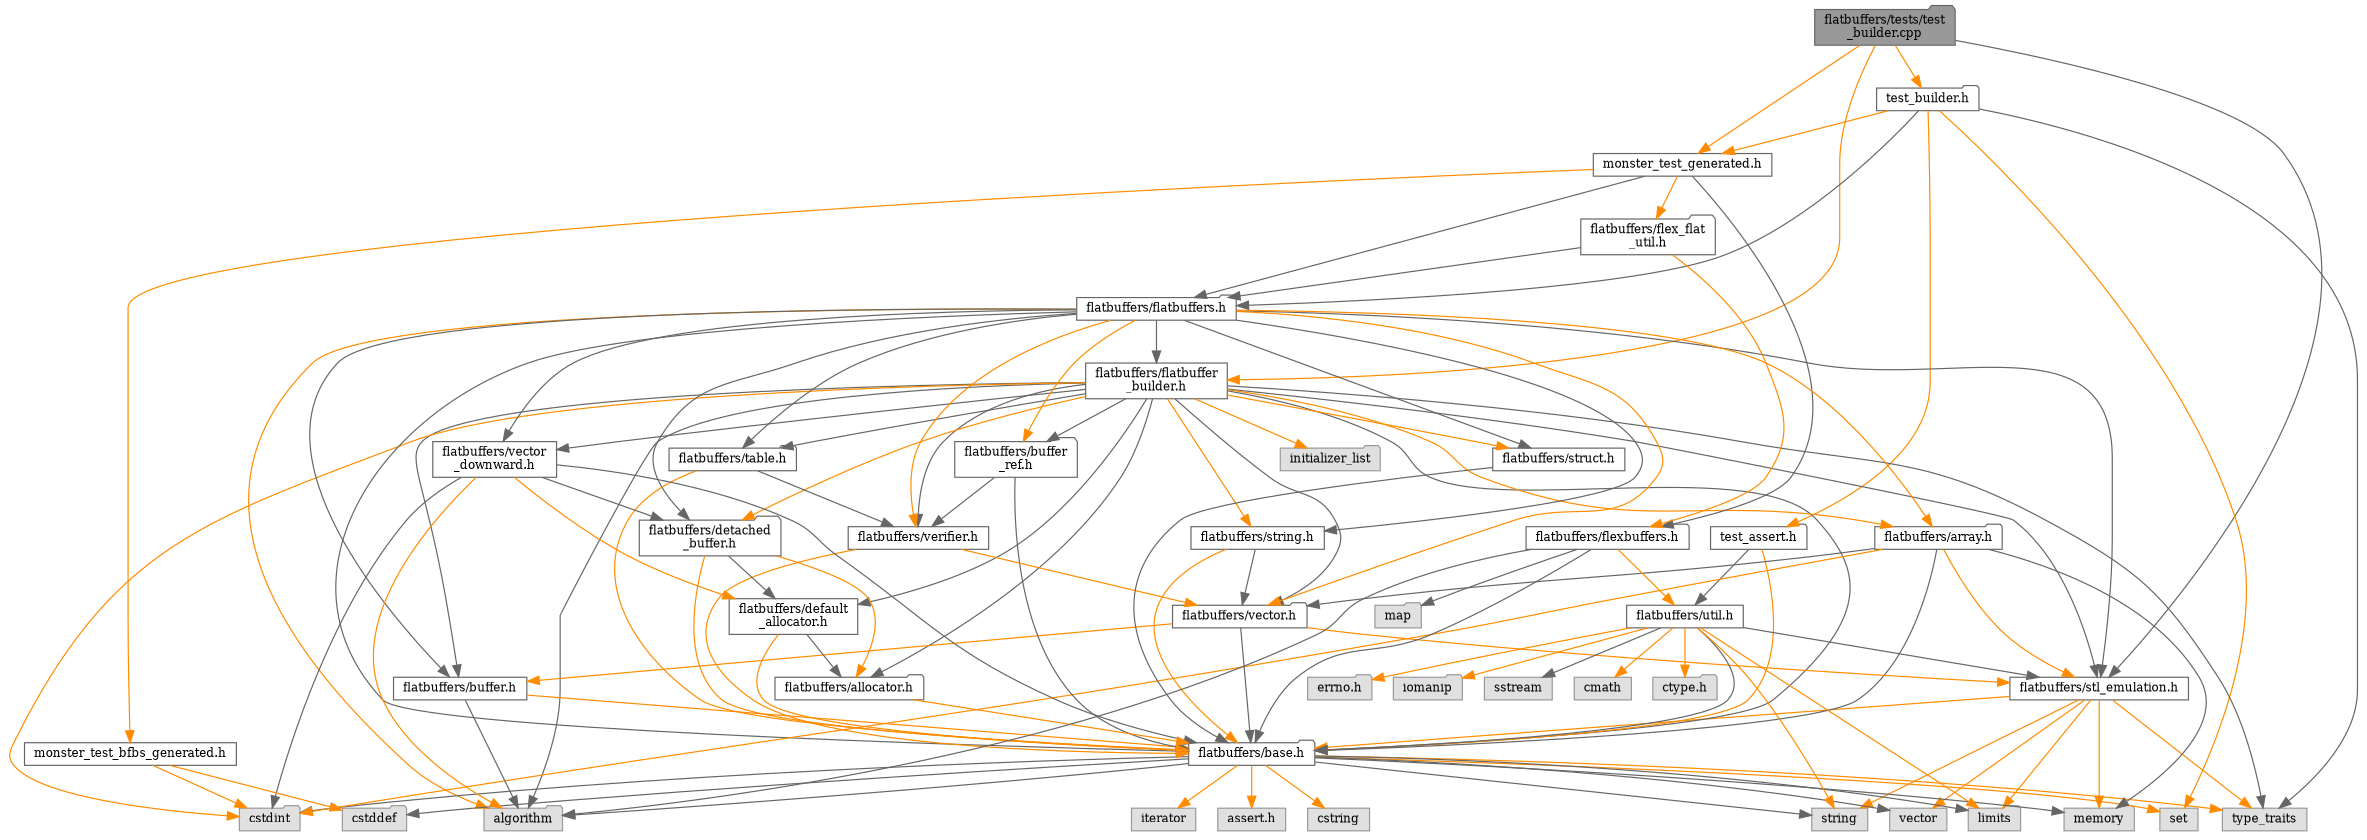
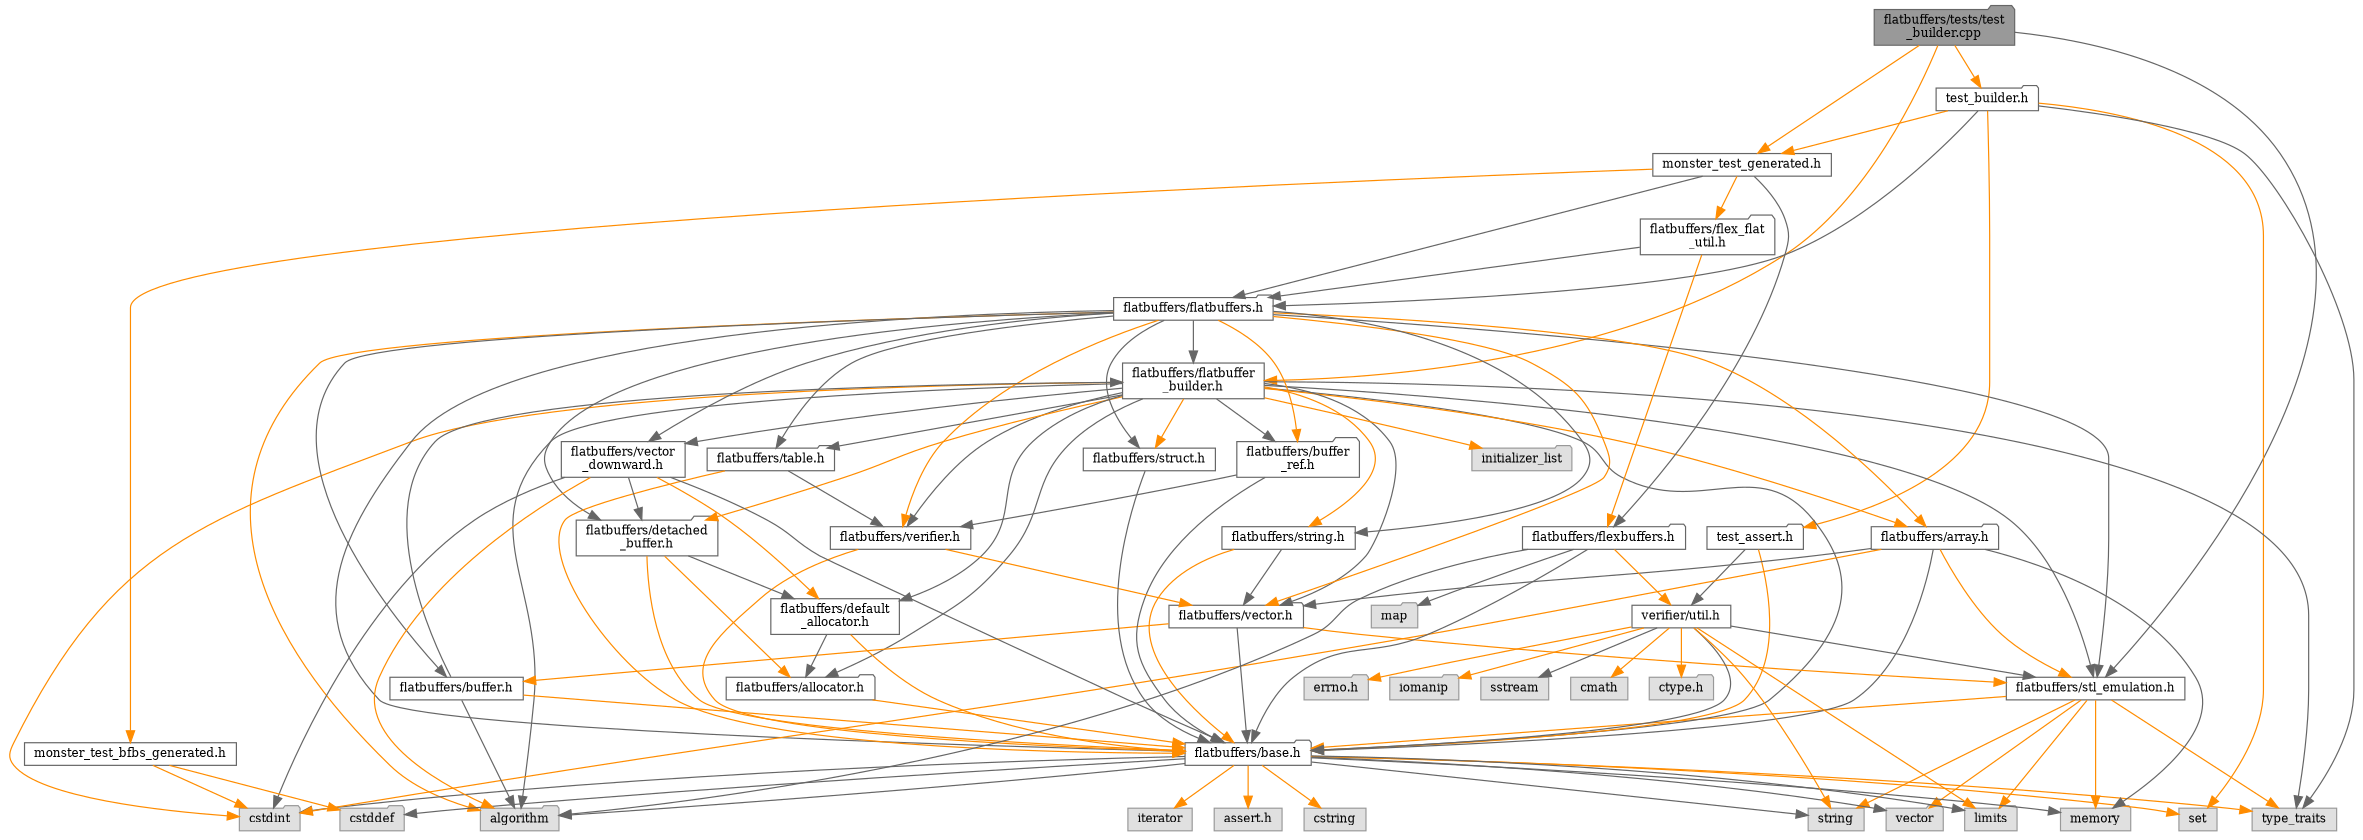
(637, 400) -> (426, 455)
(1685, 617) -> (1681, 617)
(1918, 820) -> (1915, 820)
